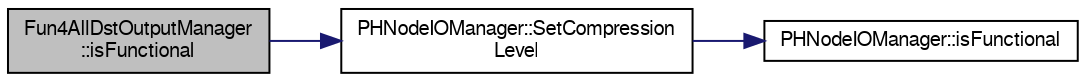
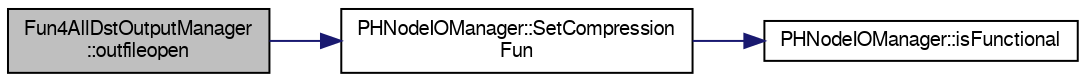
(139, 41) -> (139, 41)
(517, 41) -> (517, 41)
